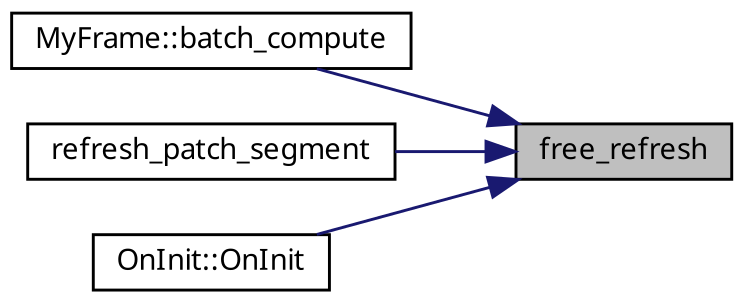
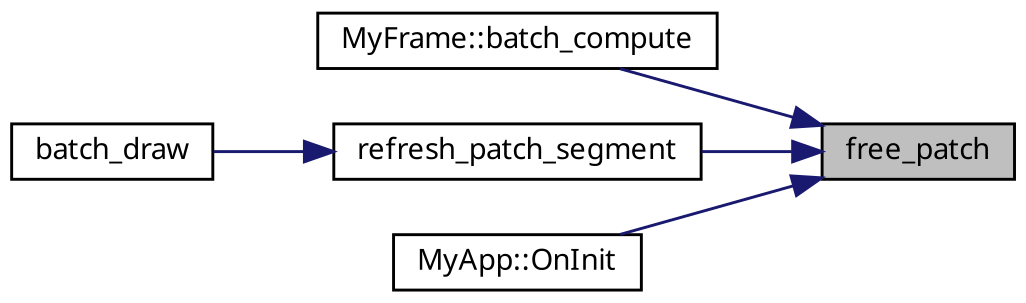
none -> (112, 152)
(624, 152) -> (918, 152)
(211, 262) -> (517, 262)
